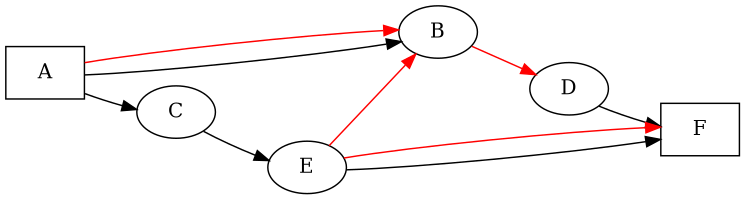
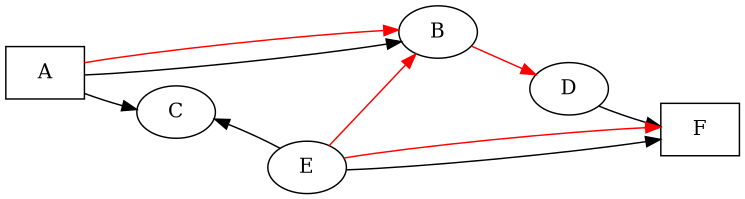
(229, 144) -> (255, 136)
